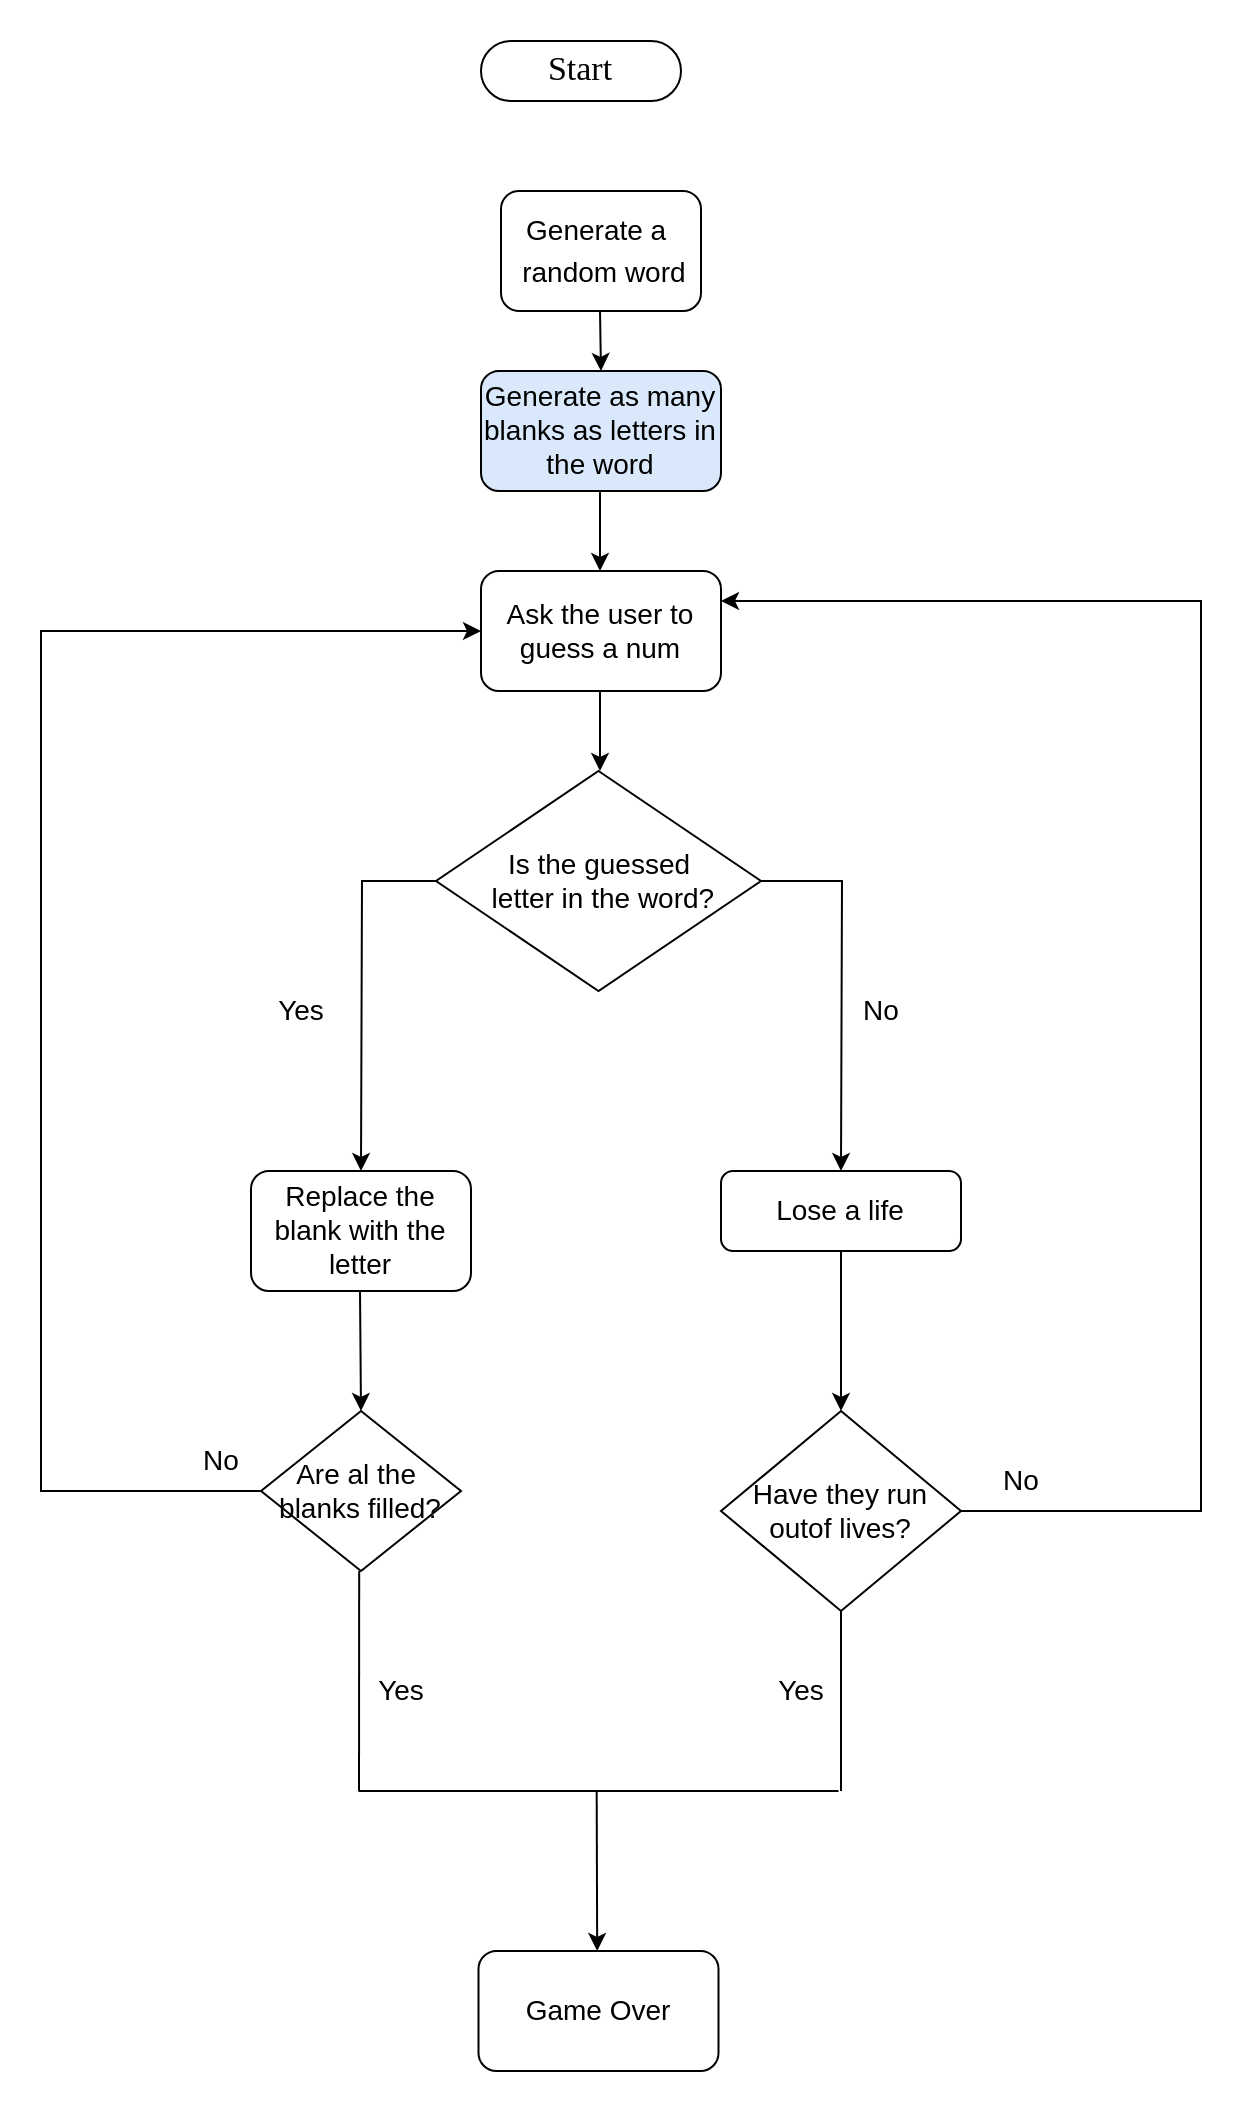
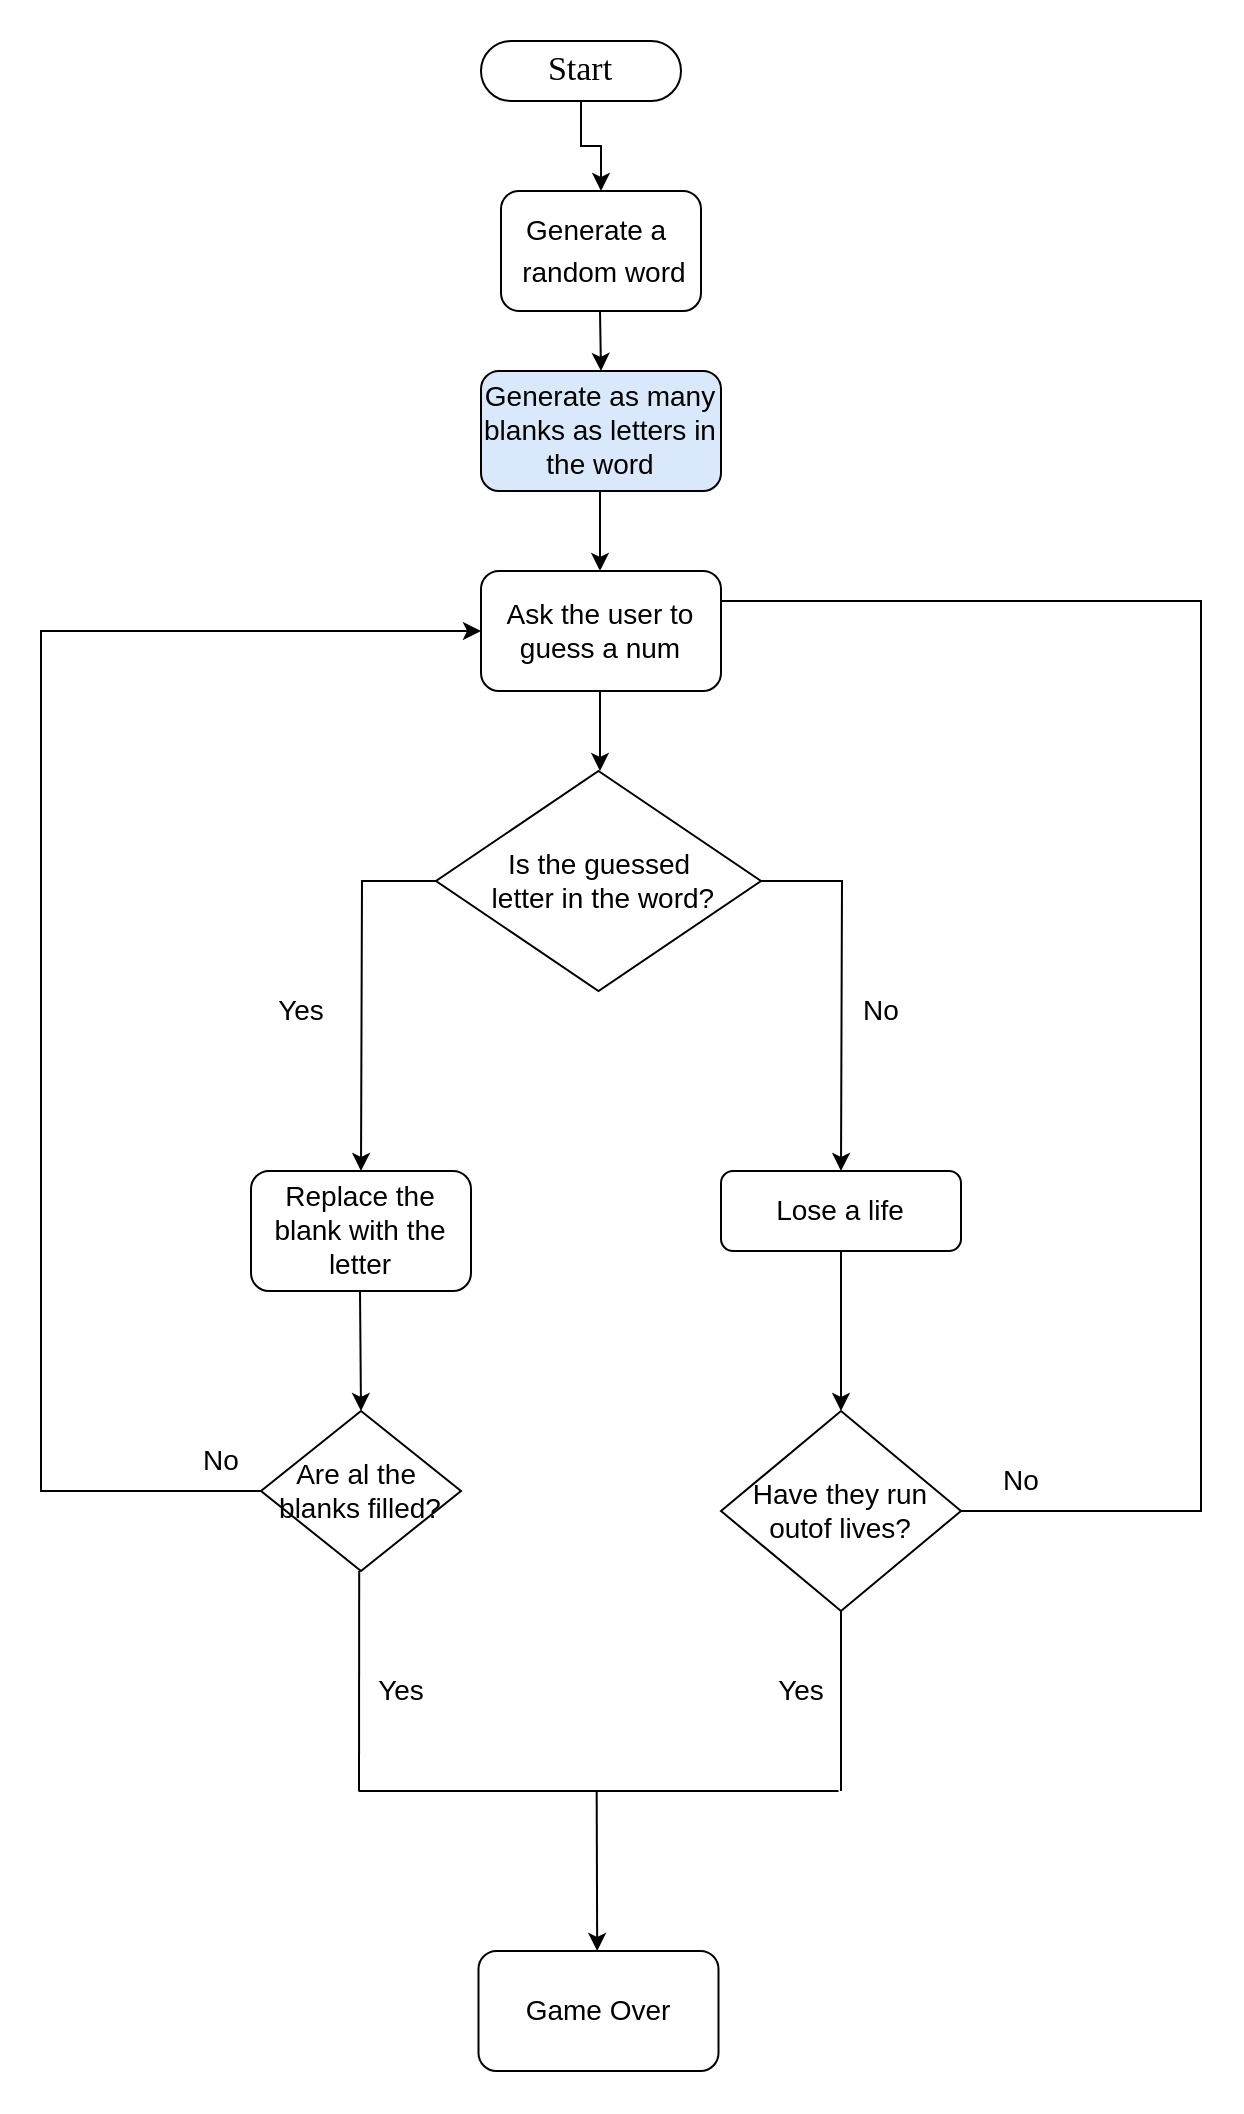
none -> (584, 146)
(736, 601) -> (730, 601)
